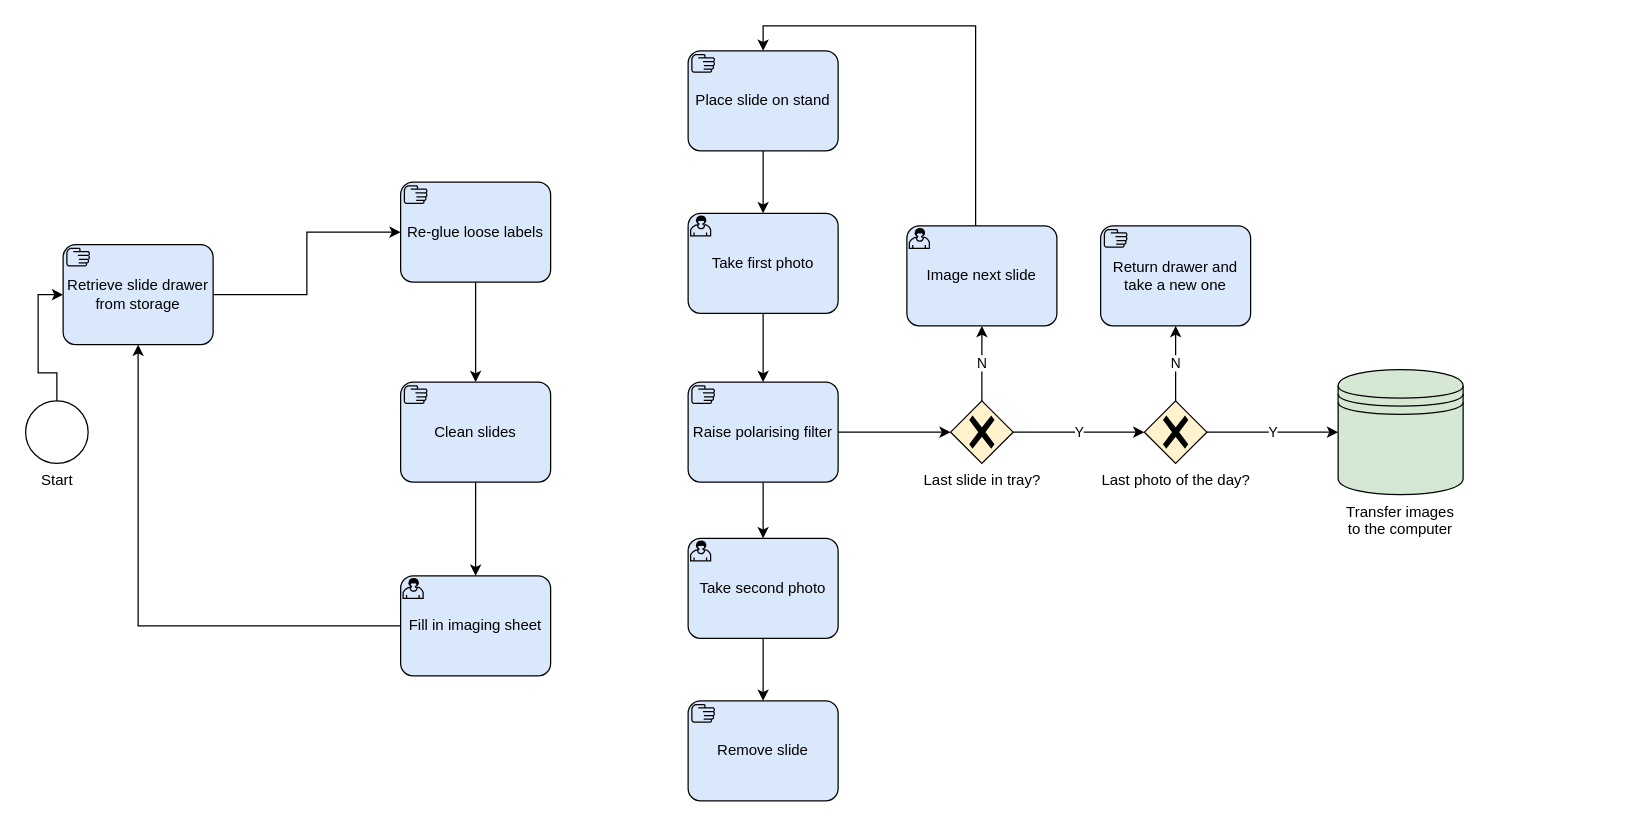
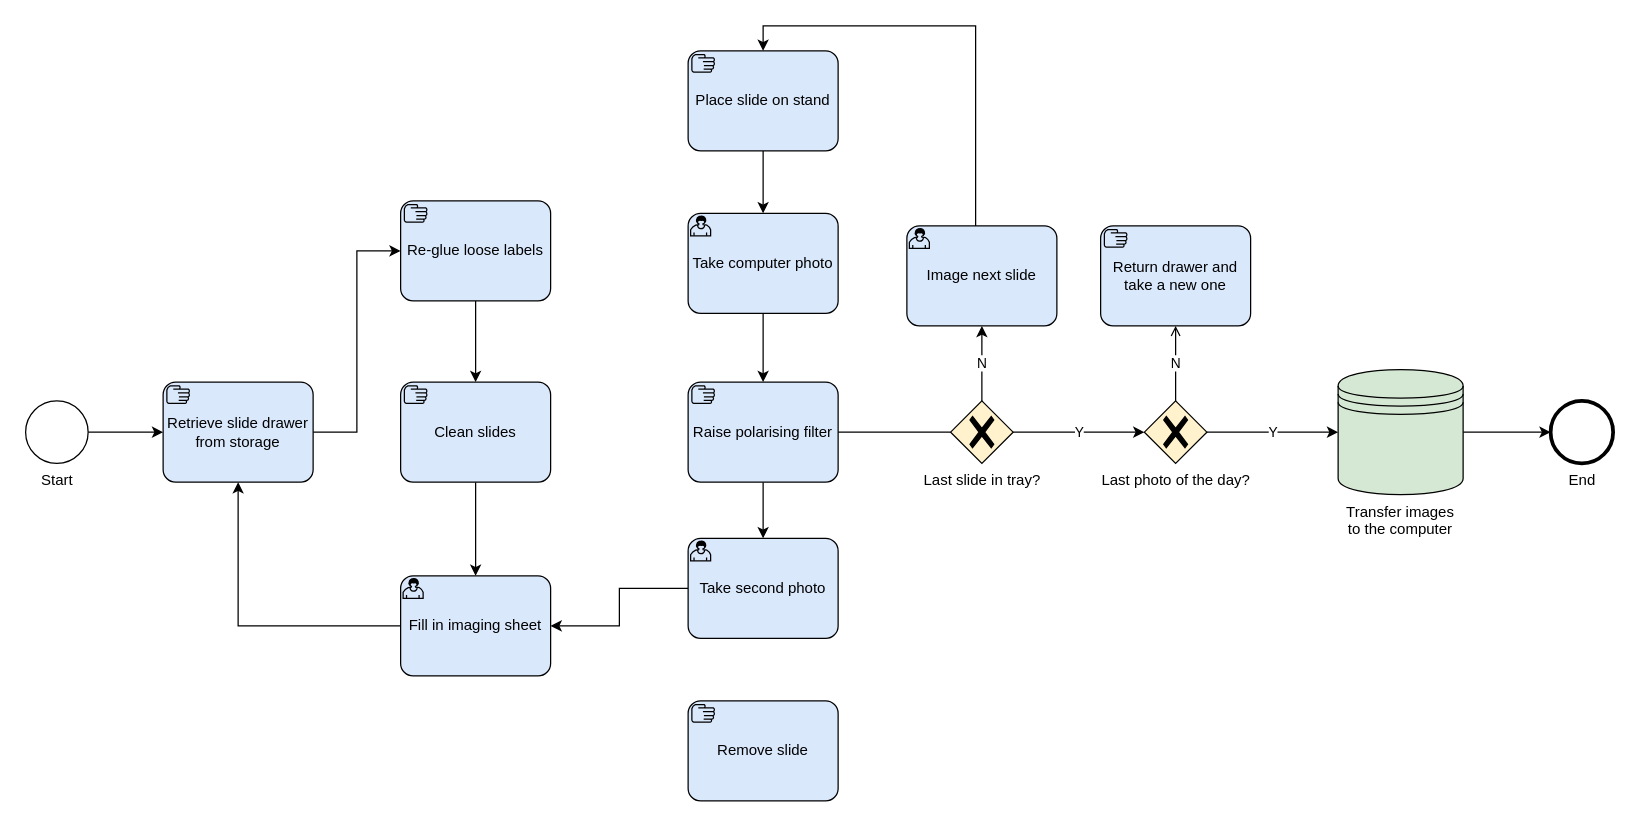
(476, 232) -> (476, 251)
(763, 263) -> (763, 263)
(138, 294) -> (238, 432)
(1176, 336) -> (1176, 333)
(941, 432) -> (944, 432)
none -> (1502, 432)
none -> (1582, 432)
(763, 665) -> (619, 602)
